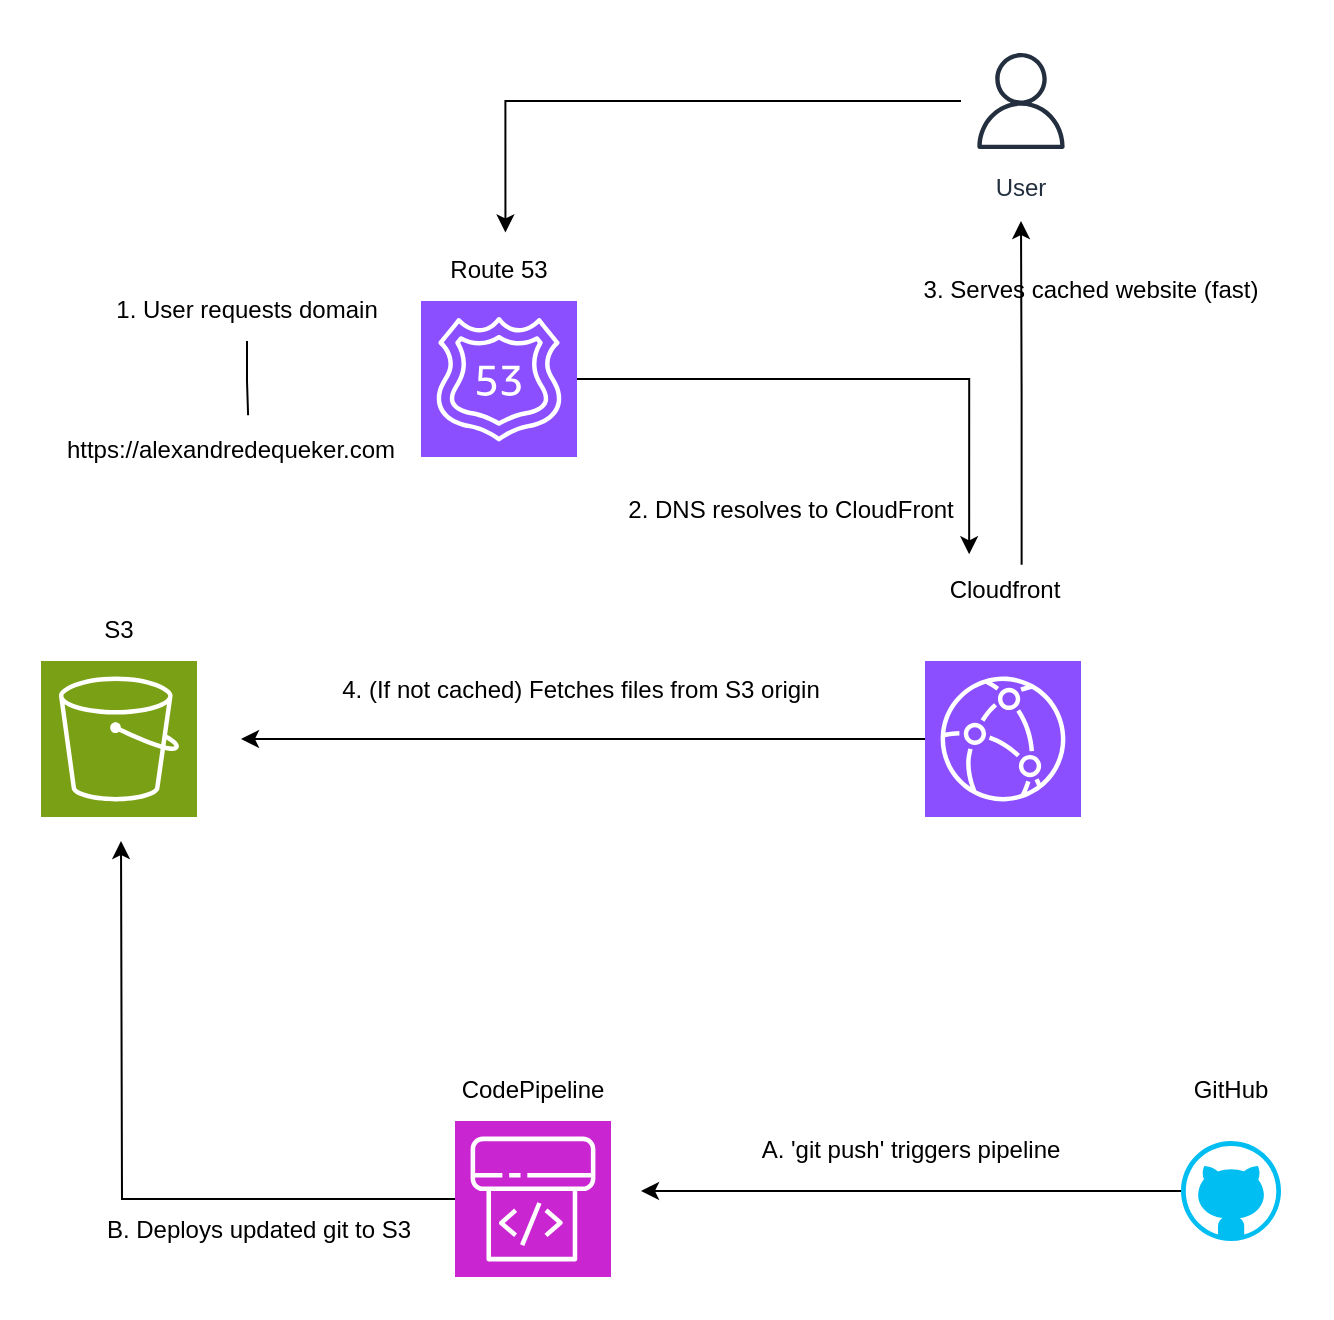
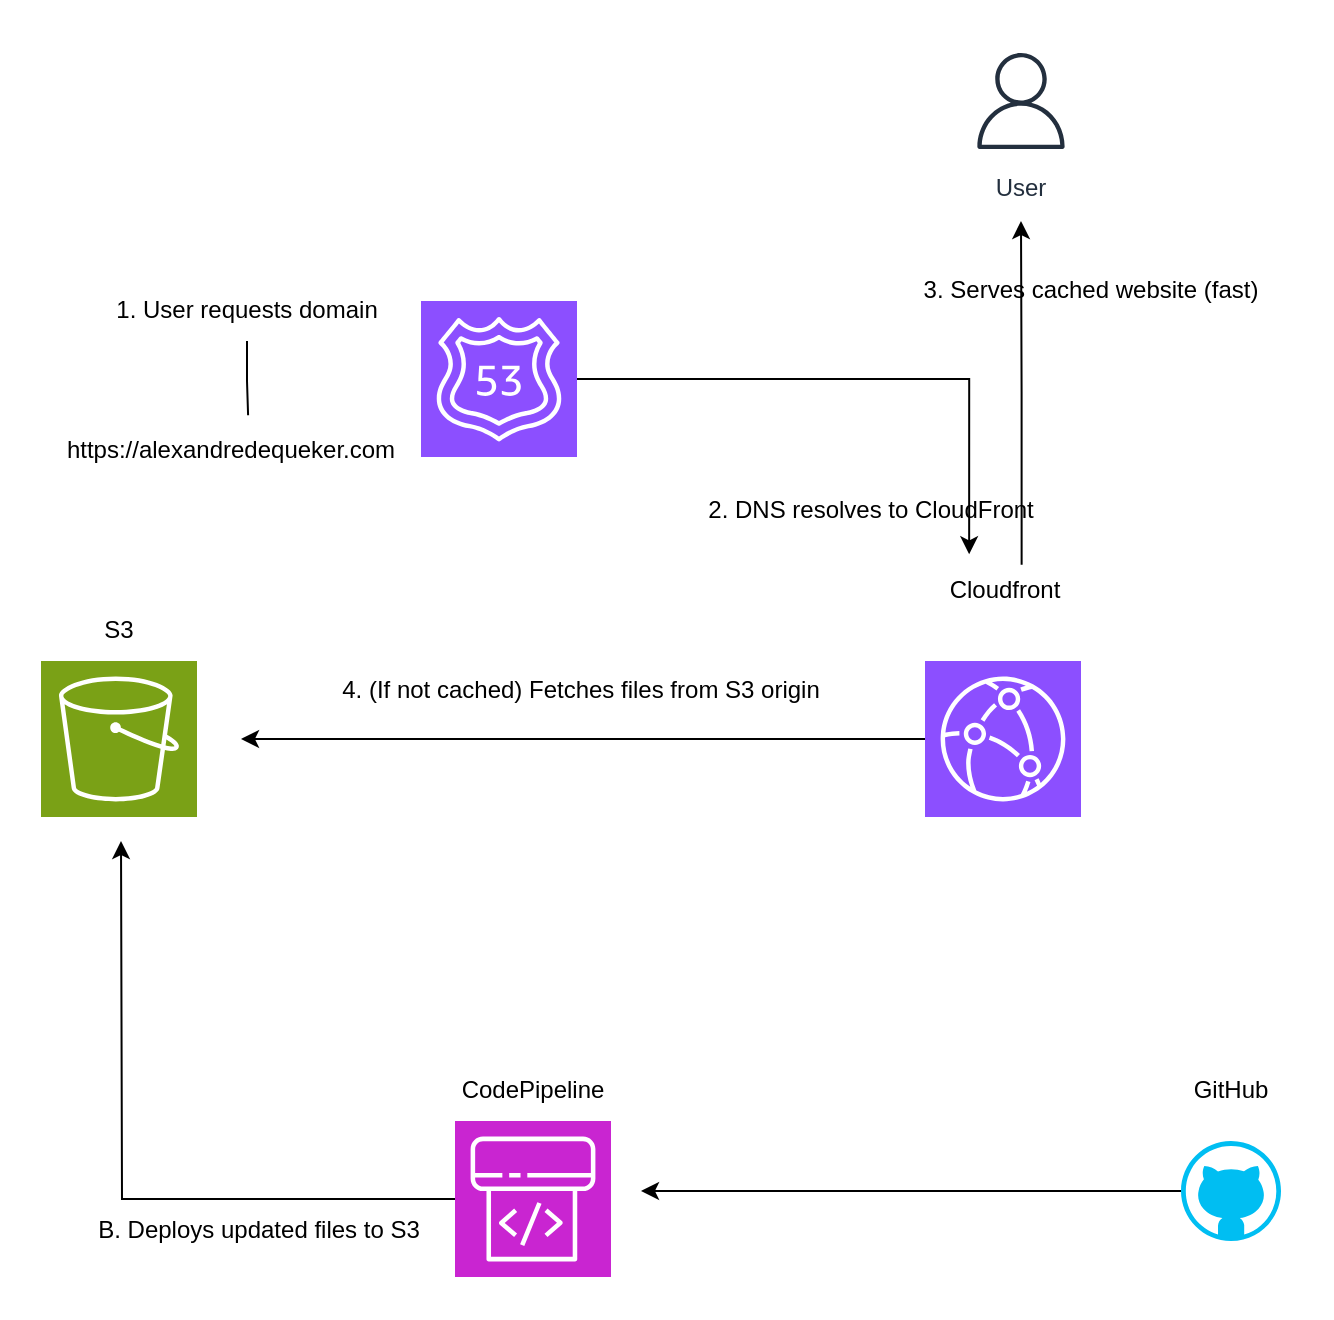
(675, 101) -> none
(499, 271) -> none
(791, 511) -> (871, 511)
(911, 1151) -> none
(260, 1231) -> (260, 1231)
